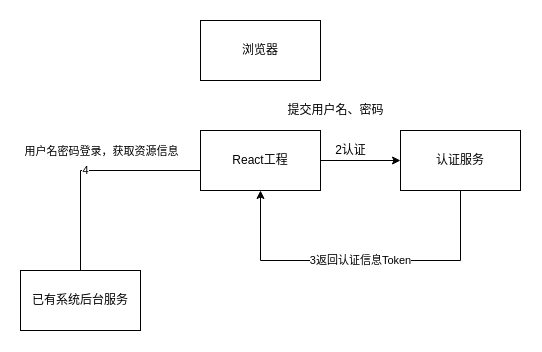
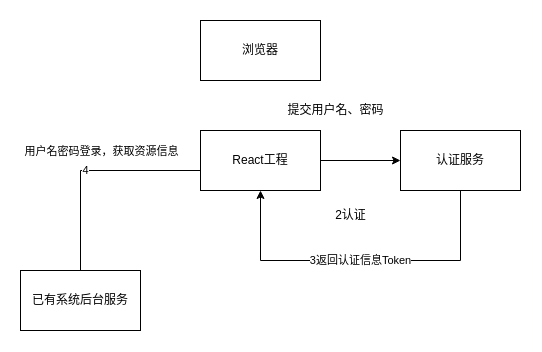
(351, 151) -> (351, 216)
